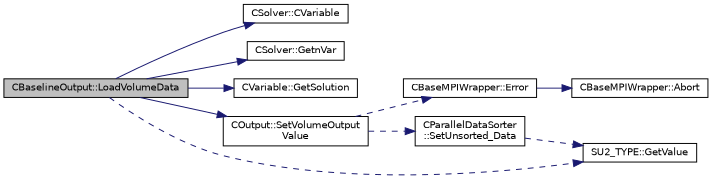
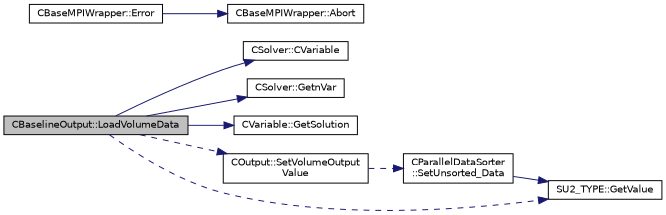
(179, 106) -> (179, 143)
(389, 108) -> none
(549, 141) -> (526, 178)
